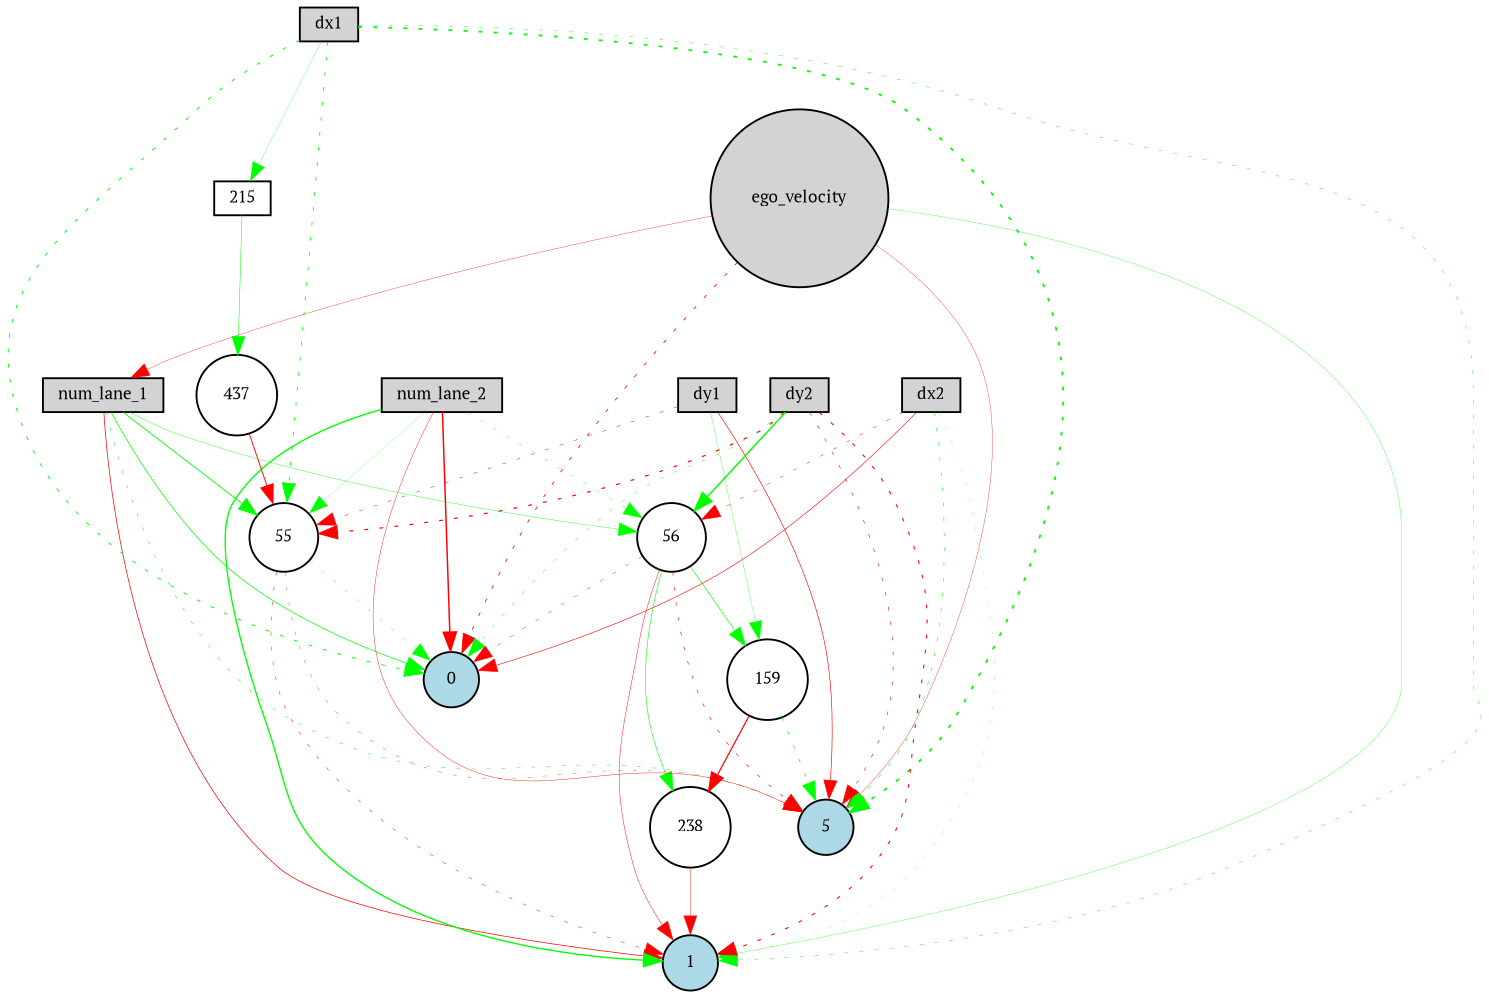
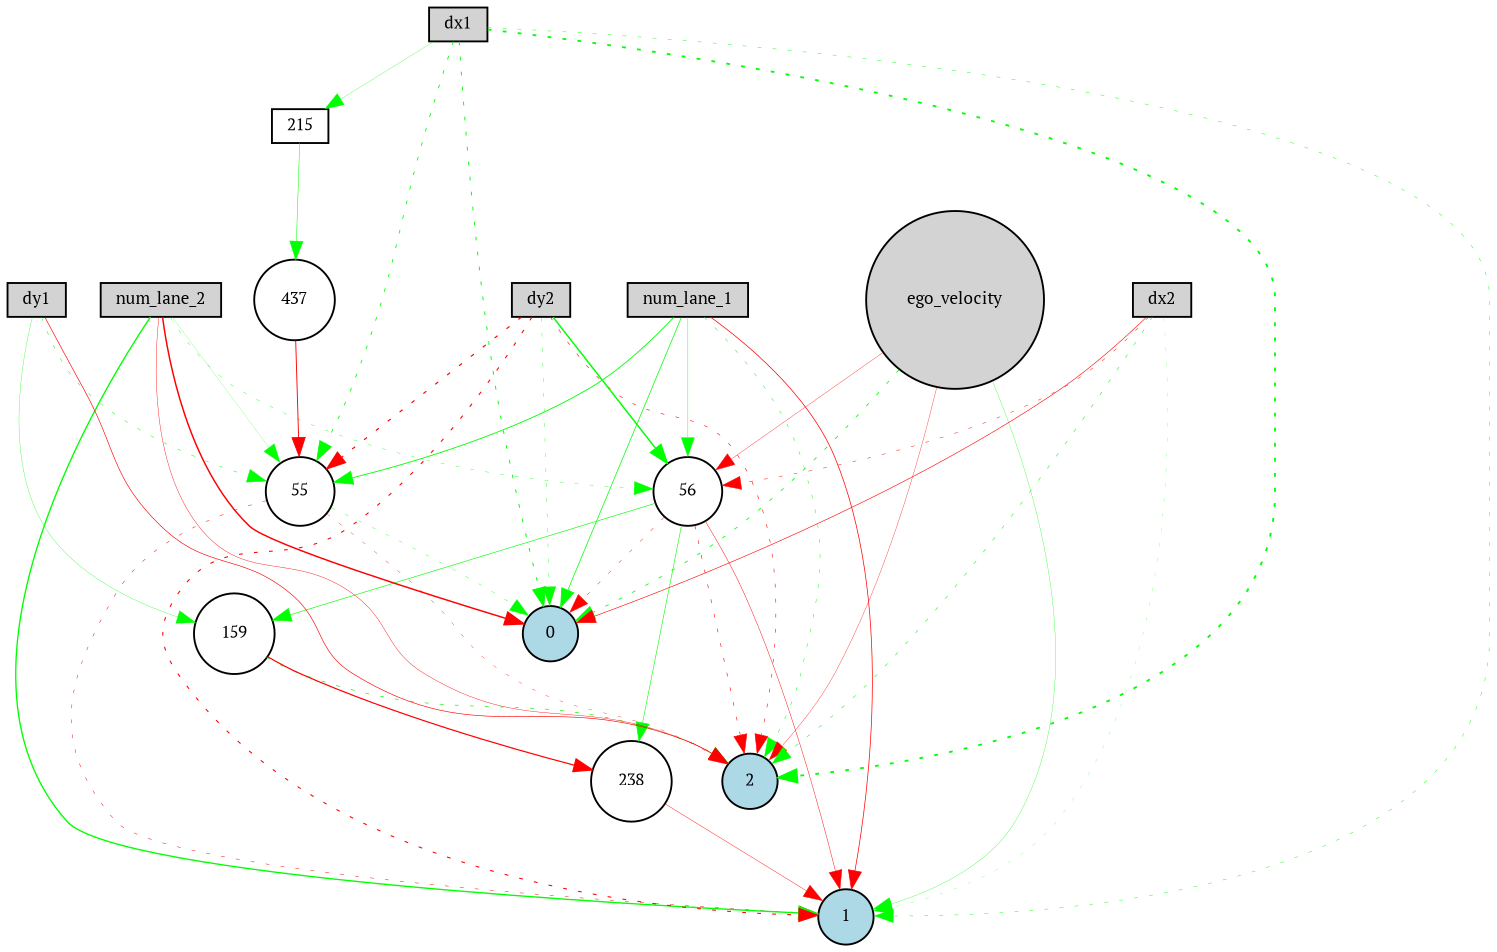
(426, 280) -> (815, 400)
(600, 419) -> (775, 496)
(506, 463) -> (125, 420)
(826, 827) -> (750, 781)
